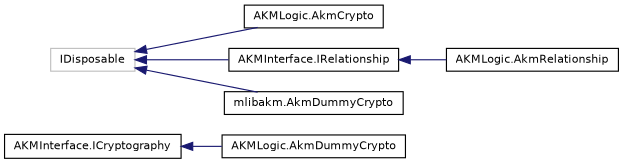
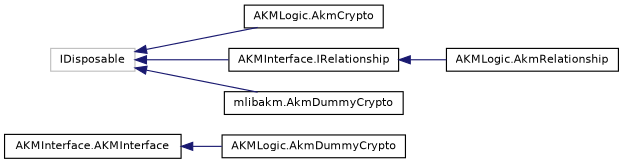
(93, 146) -> (93, 146)
